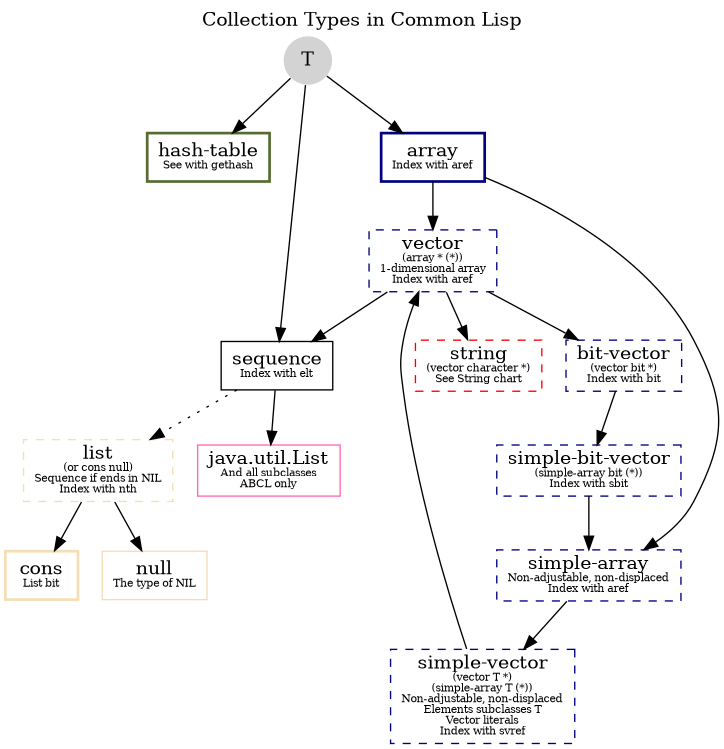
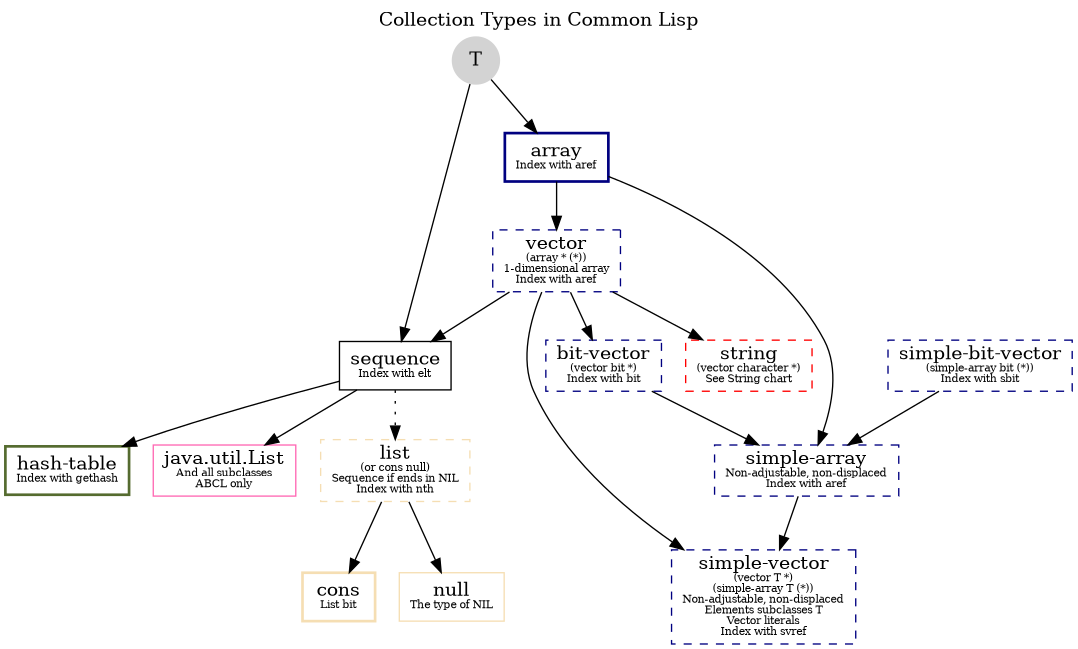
(267, 101) -> (237, 410)
(208, 165) -> (67, 479)
(609, 412) -> (699, 415)
(419, 478) -> (560, 436)
